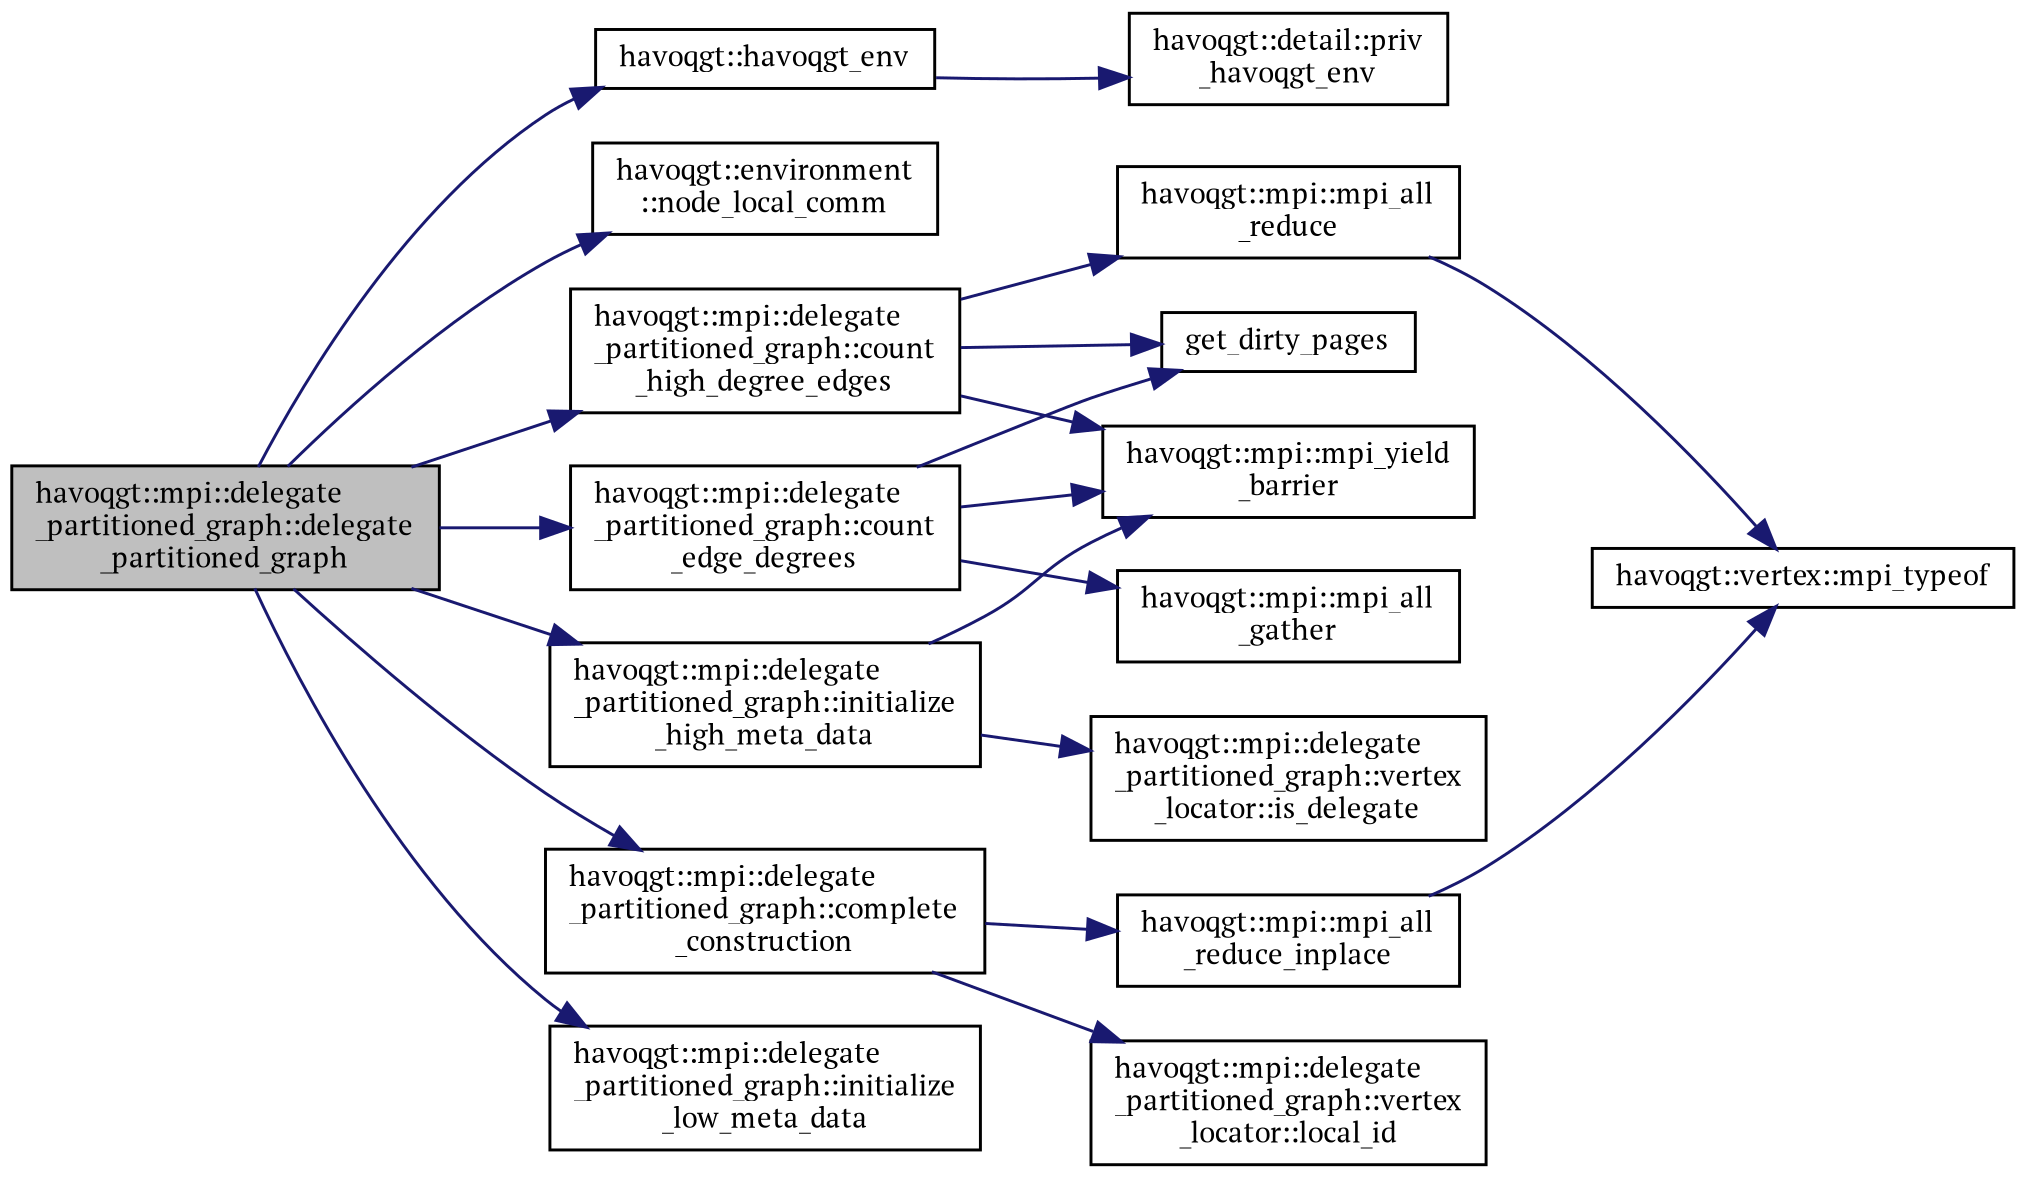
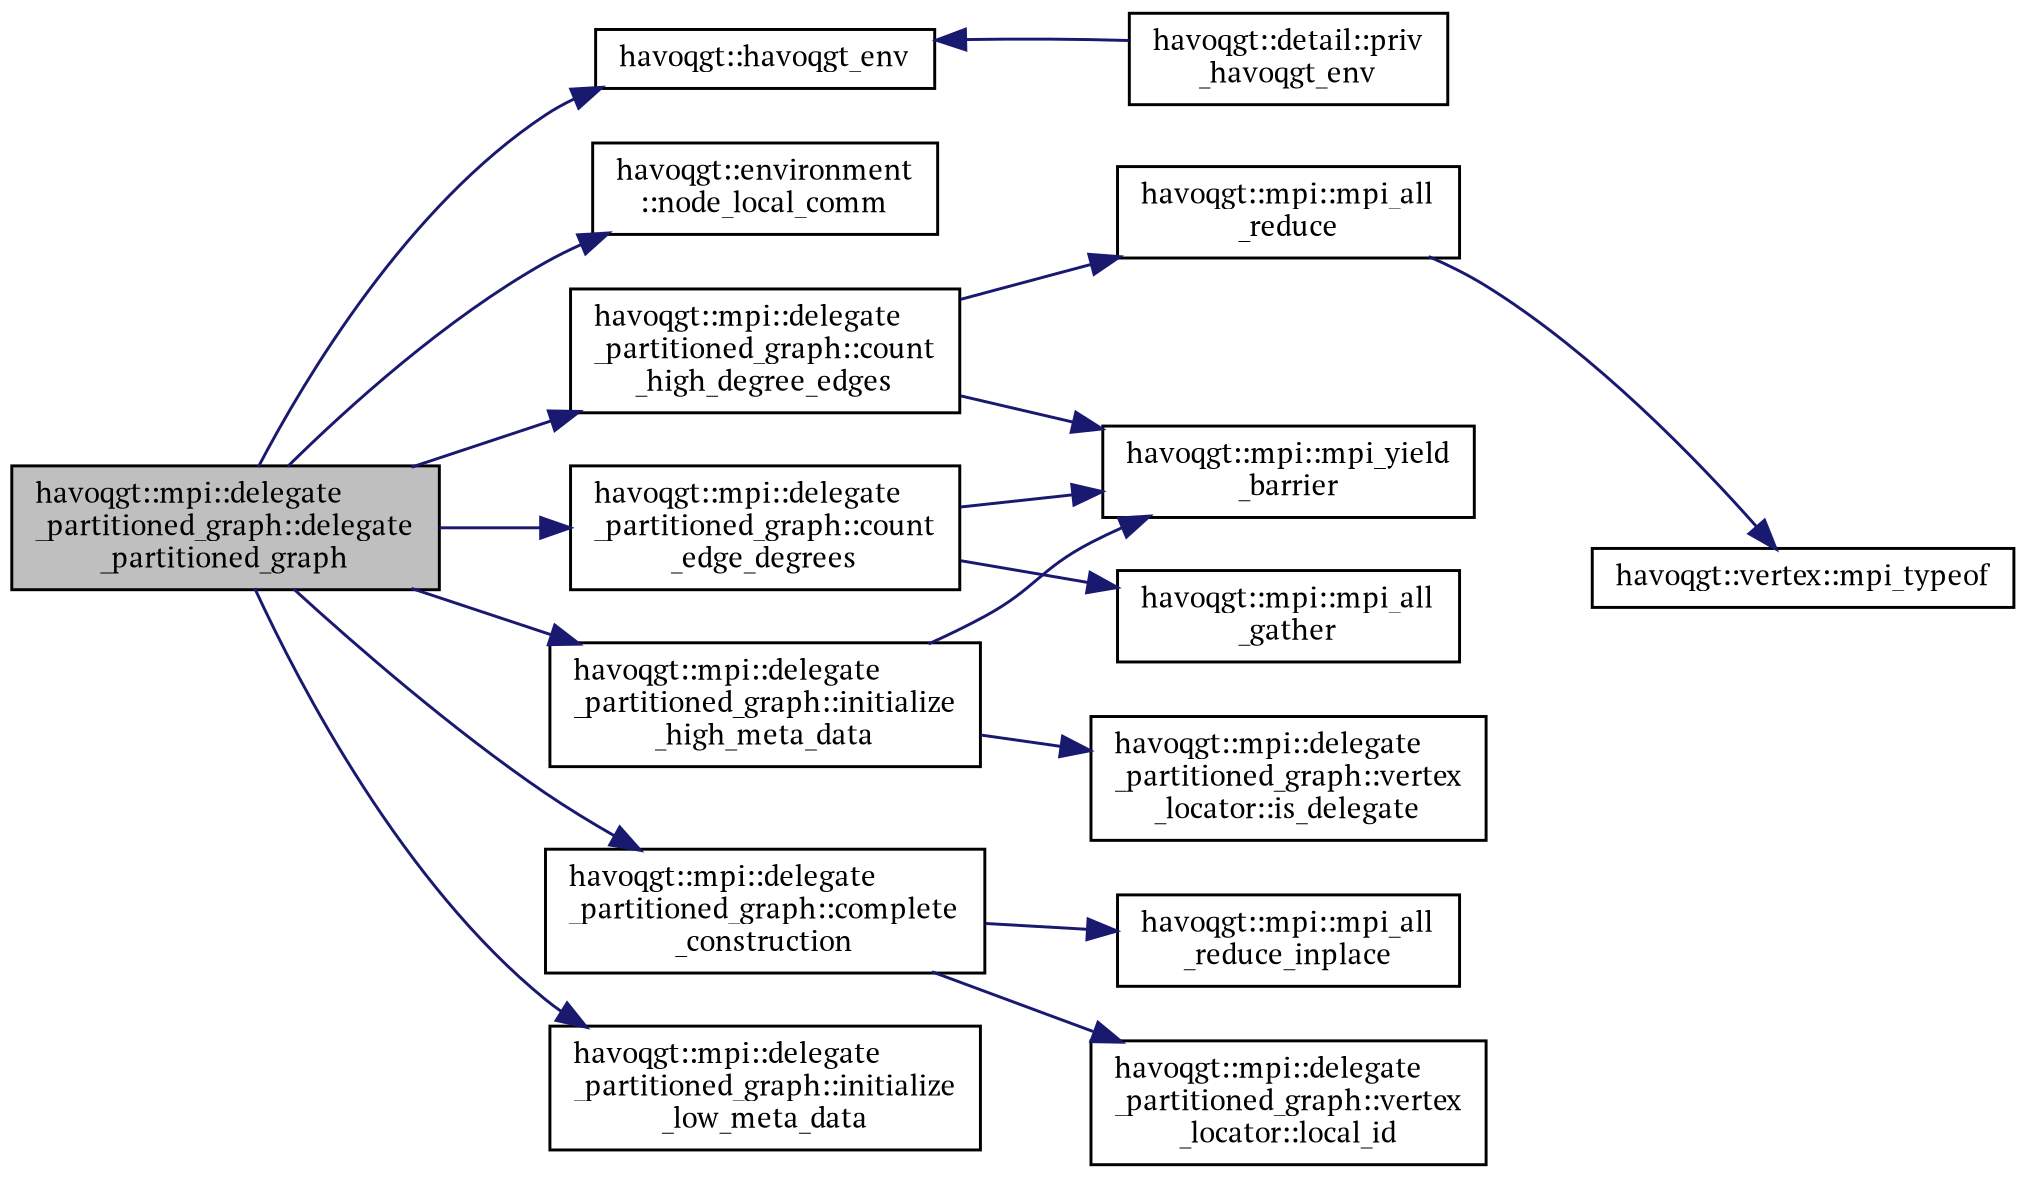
(1018, 79) -> (1047, 39)
(1289, 342) -> none
(1605, 778) -> none
